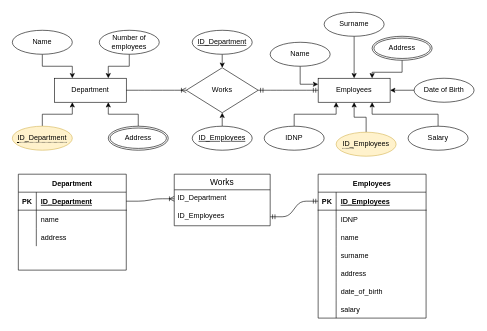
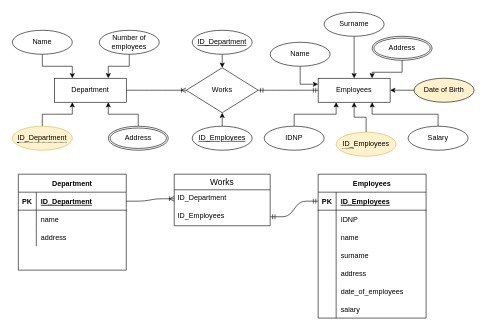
(444, 90) -> (444, 90)
(366, 292) -> (374, 292)
